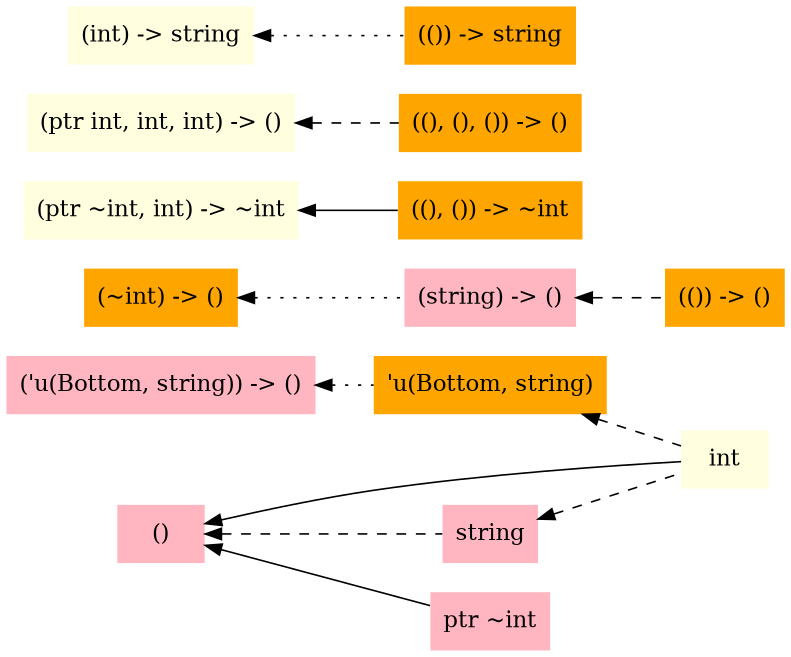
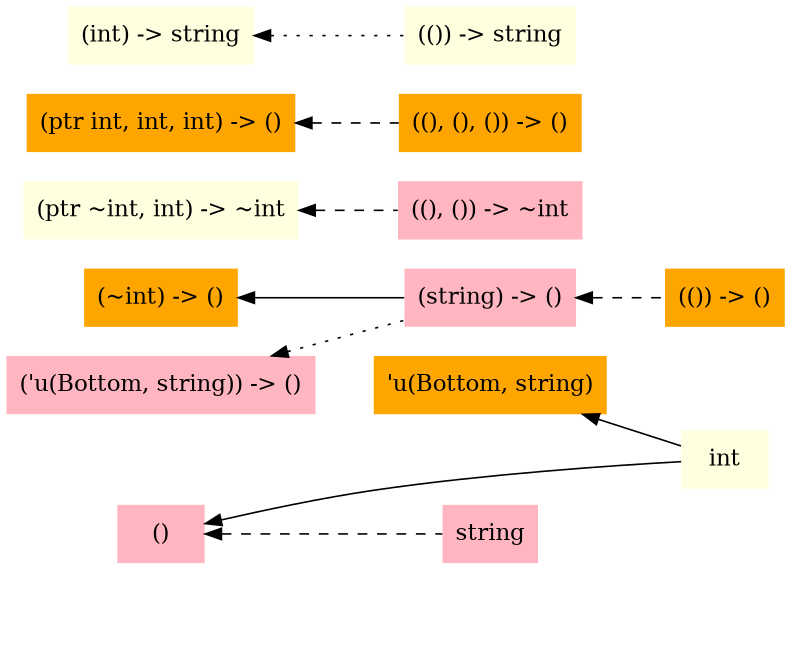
(490, 36) -> (490, 36)
(161, 123) -> (161, 123)
(357, 210) -> (357, 210)
(490, 210) -> (490, 210)
(329, 298) -> (329, 298)
(353, 385) -> (346, 336)
(640, 433) -> (640, 433)
(618, 494) -> none
(490, 621) -> none
